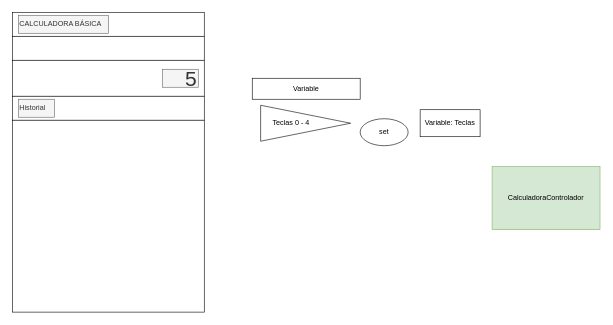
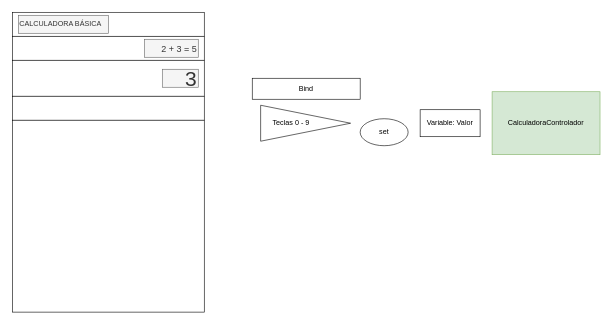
none -> (171, 48)
(191, 78) -> (191, 78)
(306, 89) -> (306, 89)
(36, 108) -> none
(291, 123) -> (291, 123)
(450, 123) -> (450, 123)
(546, 198) -> (546, 123)
